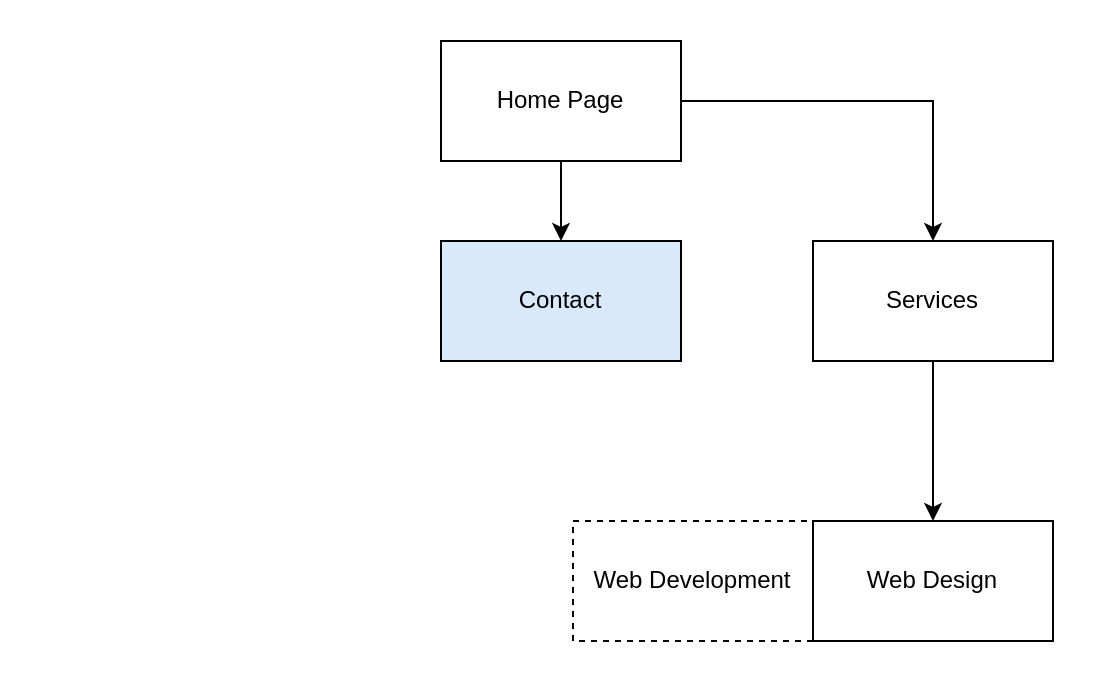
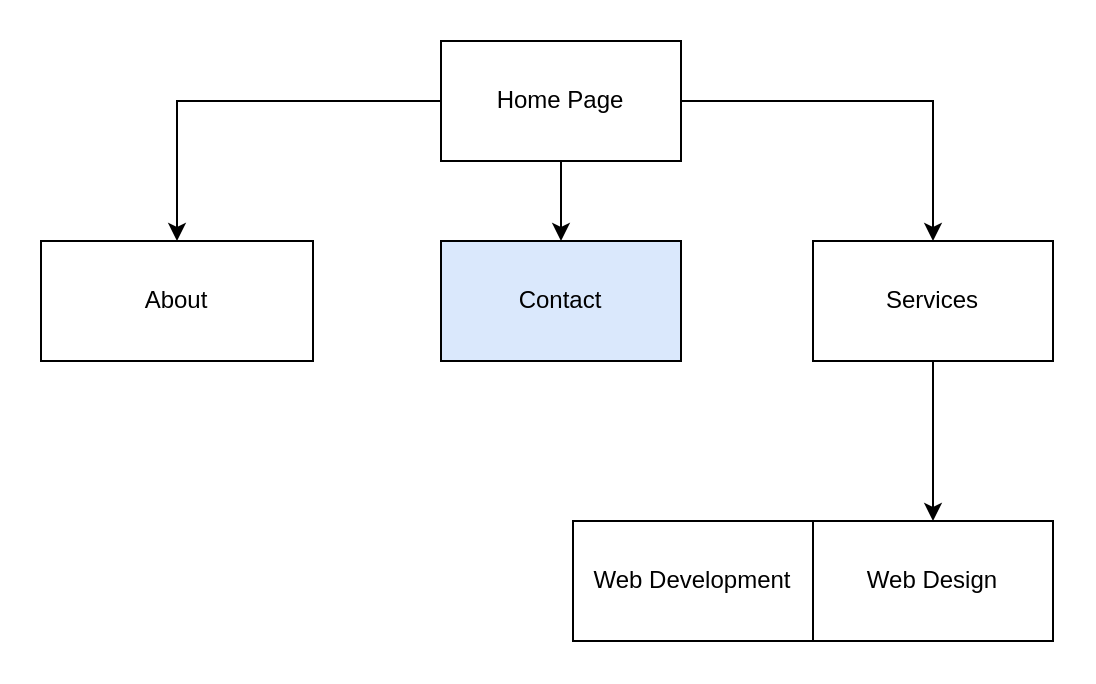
none -> (246, 101)
none -> (177, 301)
(693, 581) -> (693, 581)
